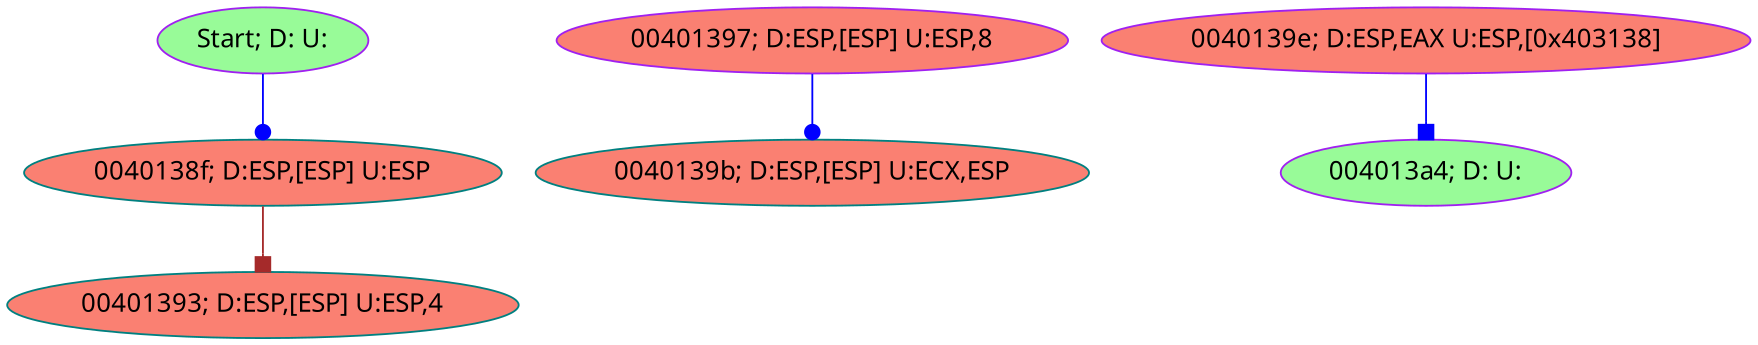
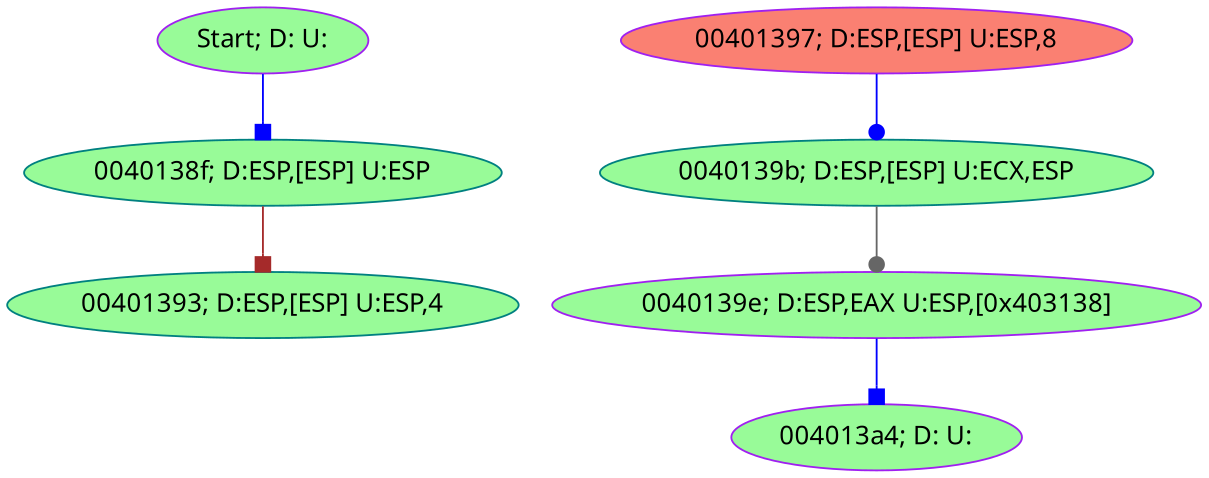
(1426, 40) -> (877, 305)
(263, 99) -> (263, 98)
(263, 173) -> (263, 173)
(812, 173) -> (877, 173)
none -> (877, 232)
(263, 305) -> (263, 305)
